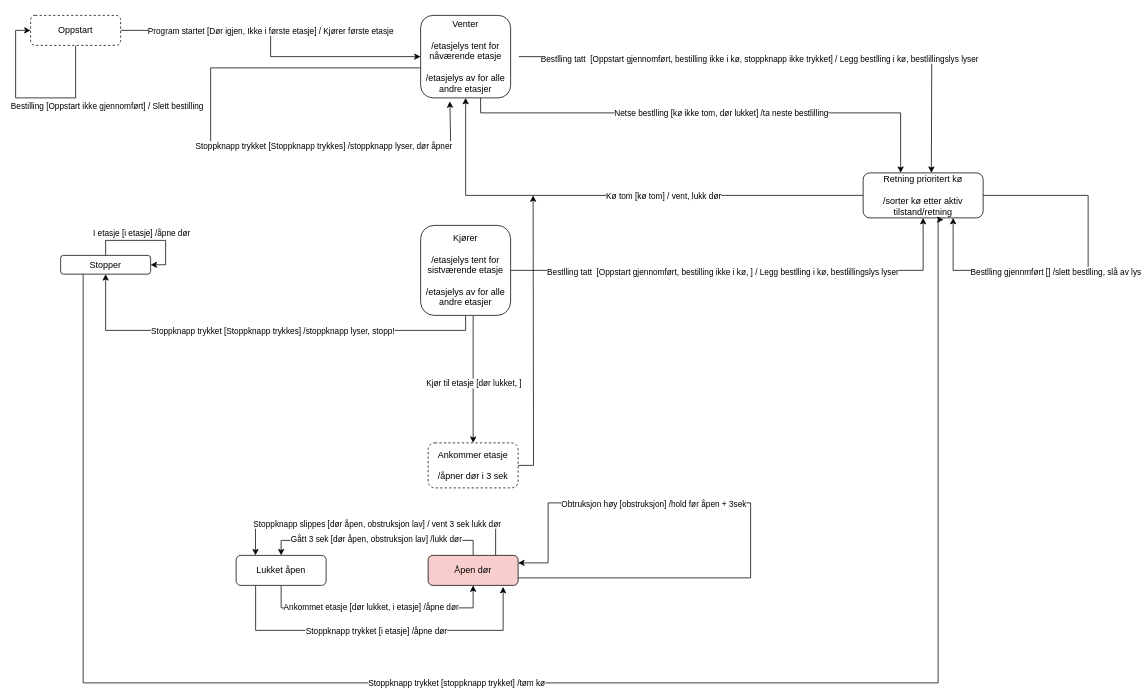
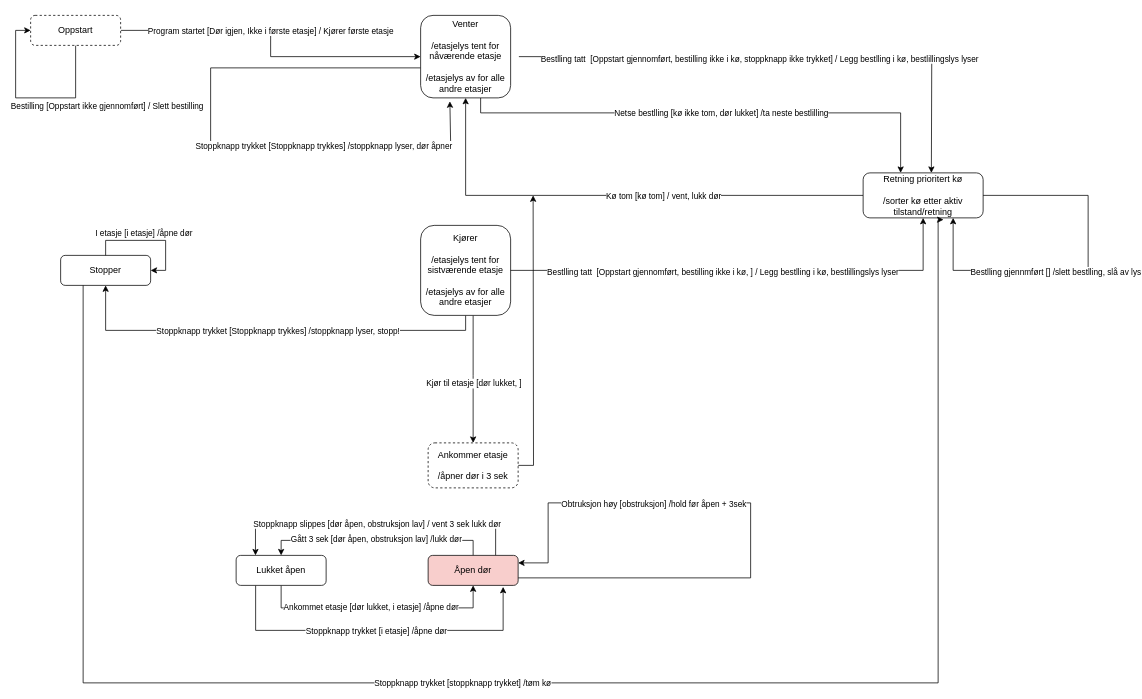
(105, 265) -> (105, 270)
